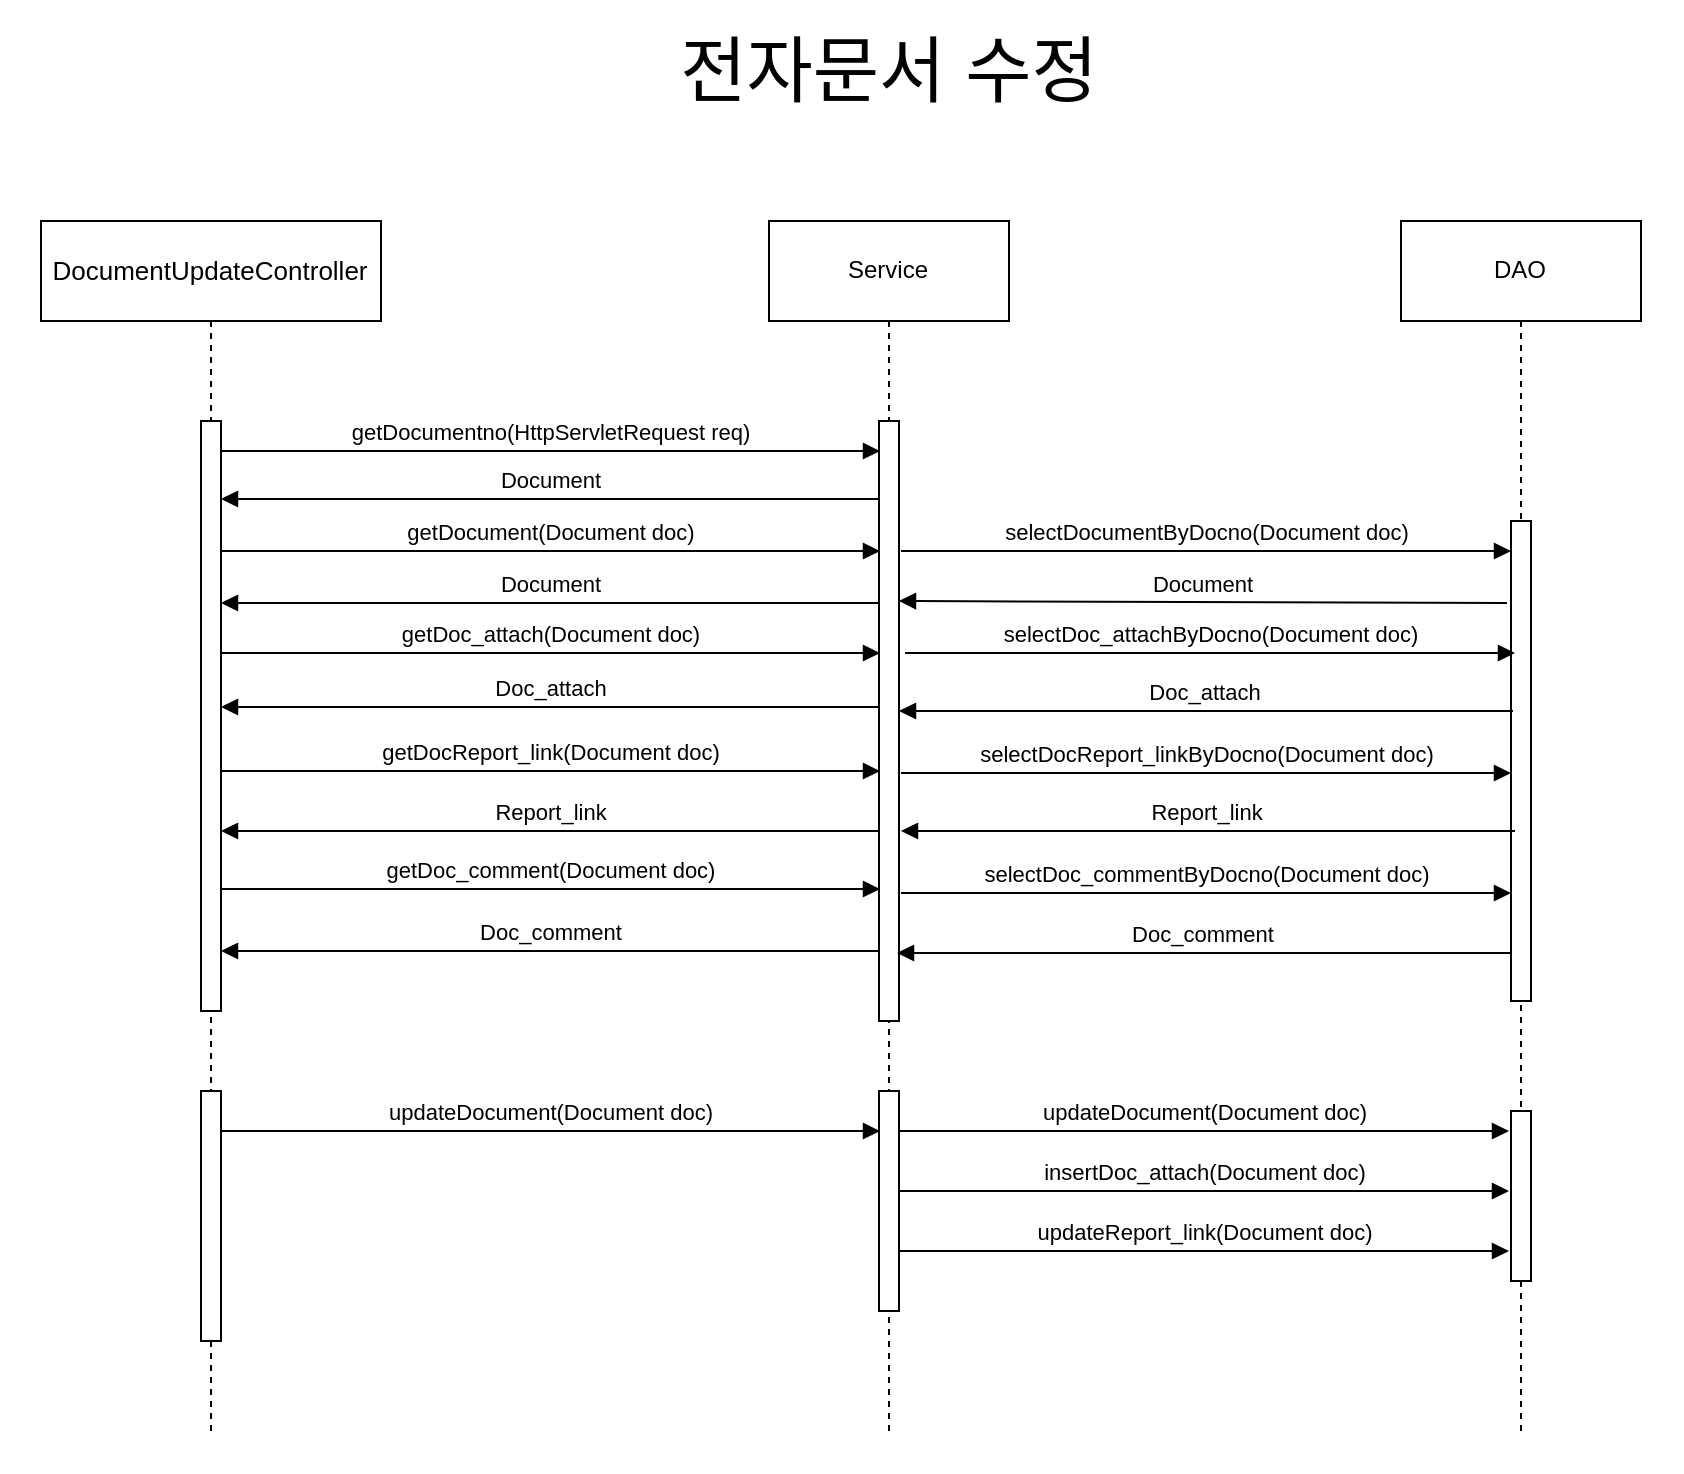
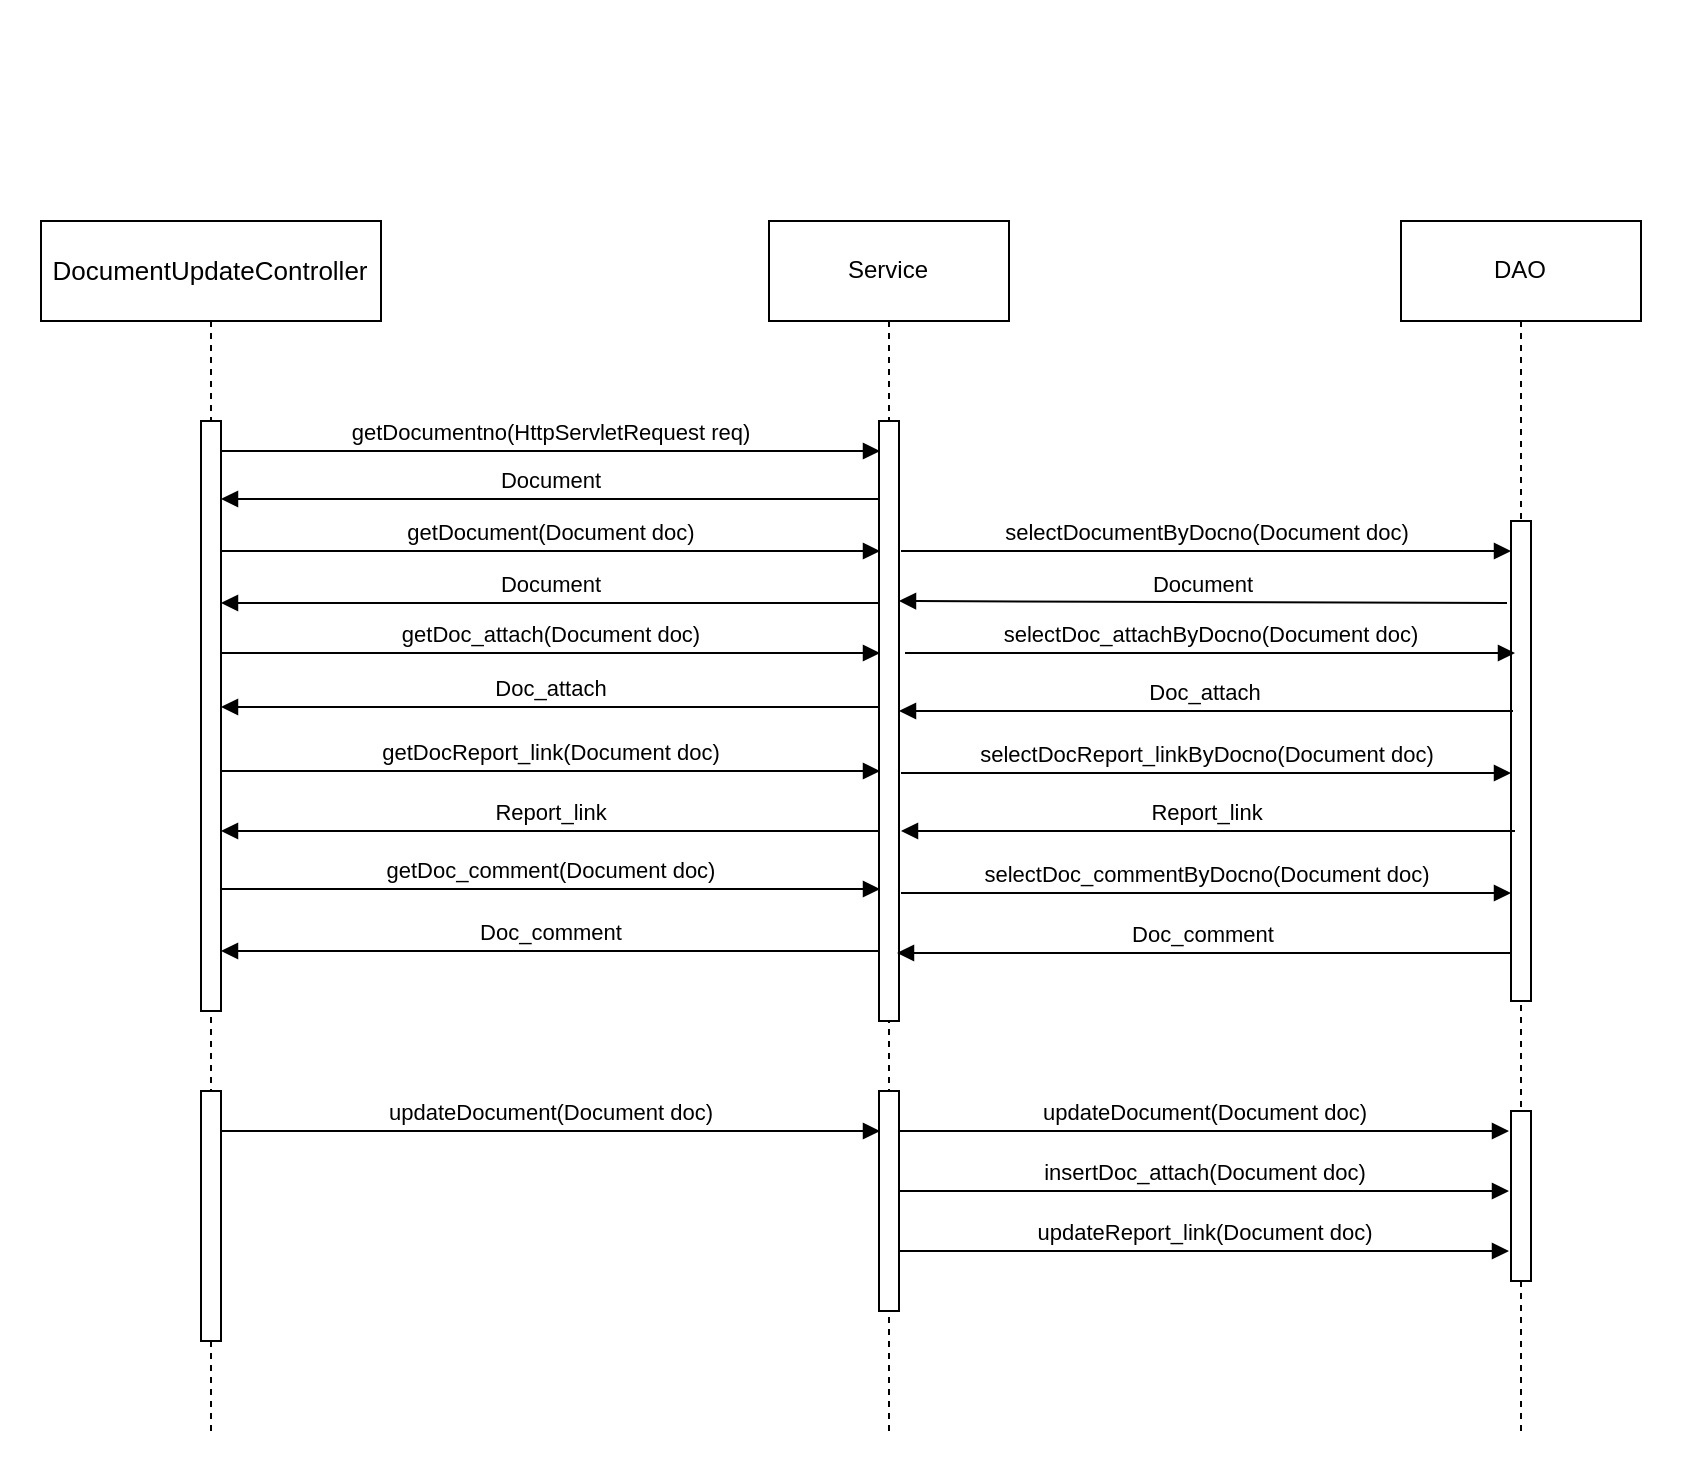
(889, 71) -> none
